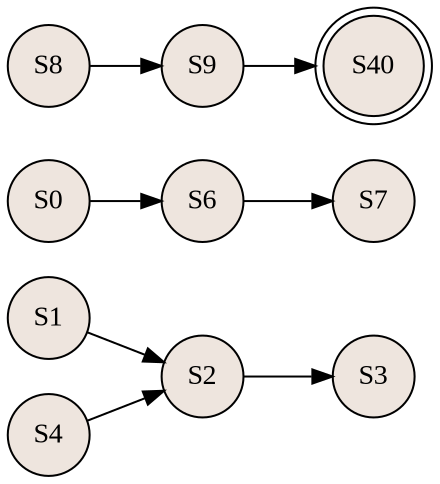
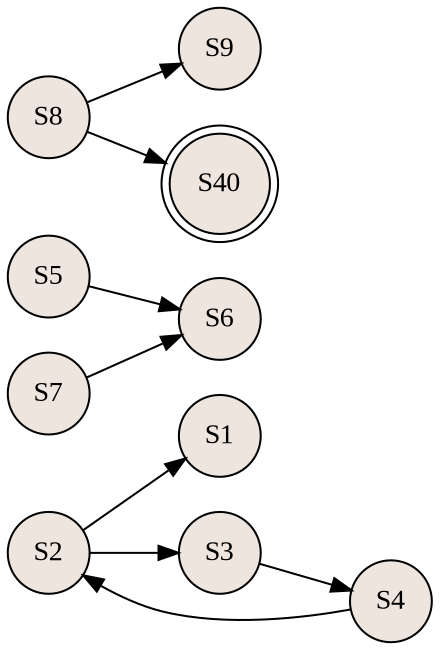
(269, 66) -> (117, 144)
(49, 201) -> (49, 277)
(278, 201) -> (124, 361)
(116, 343) -> (126, 500)
none -> (296, 574)
